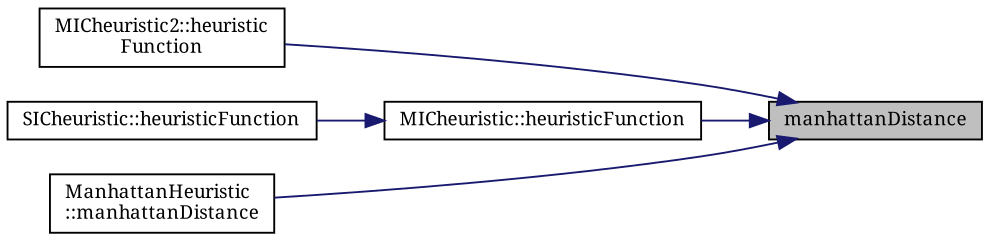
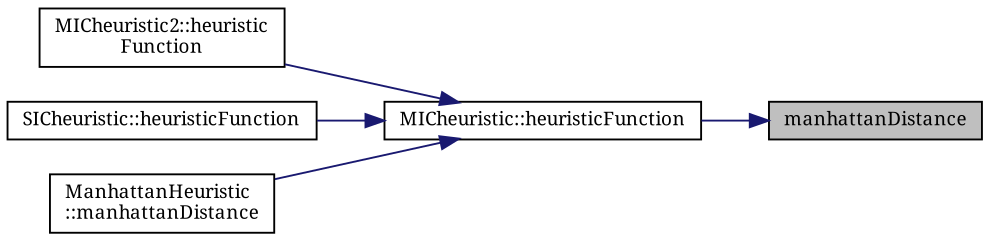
(532, 64) -> (363, 81)
(527, 178) -> (358, 161)
